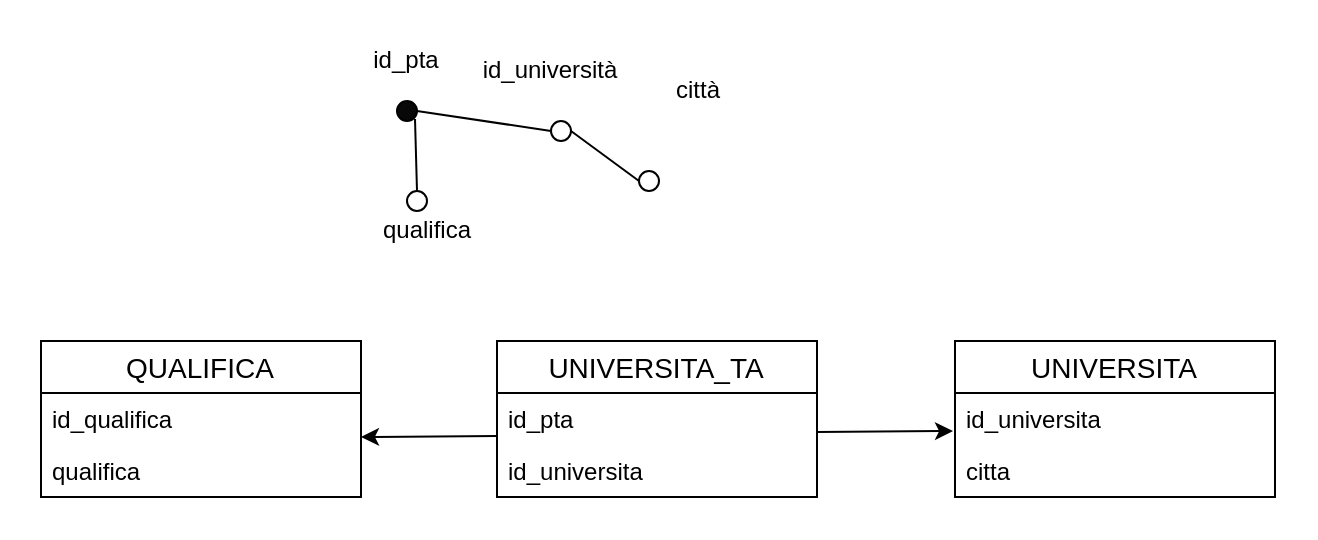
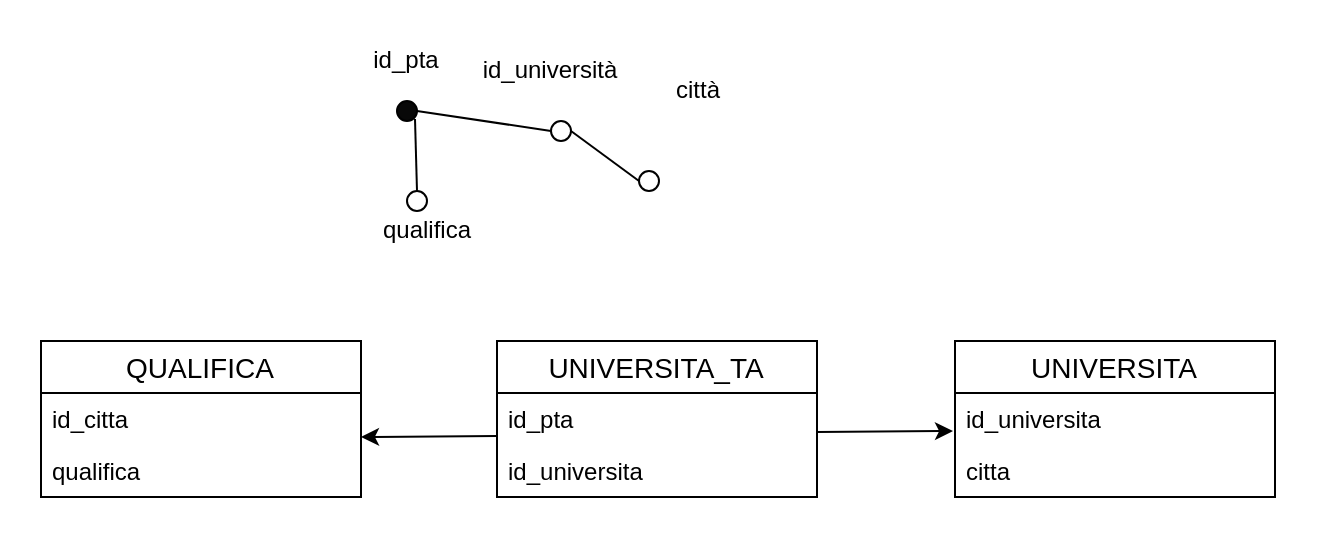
(120, 420) -> (100, 420)
